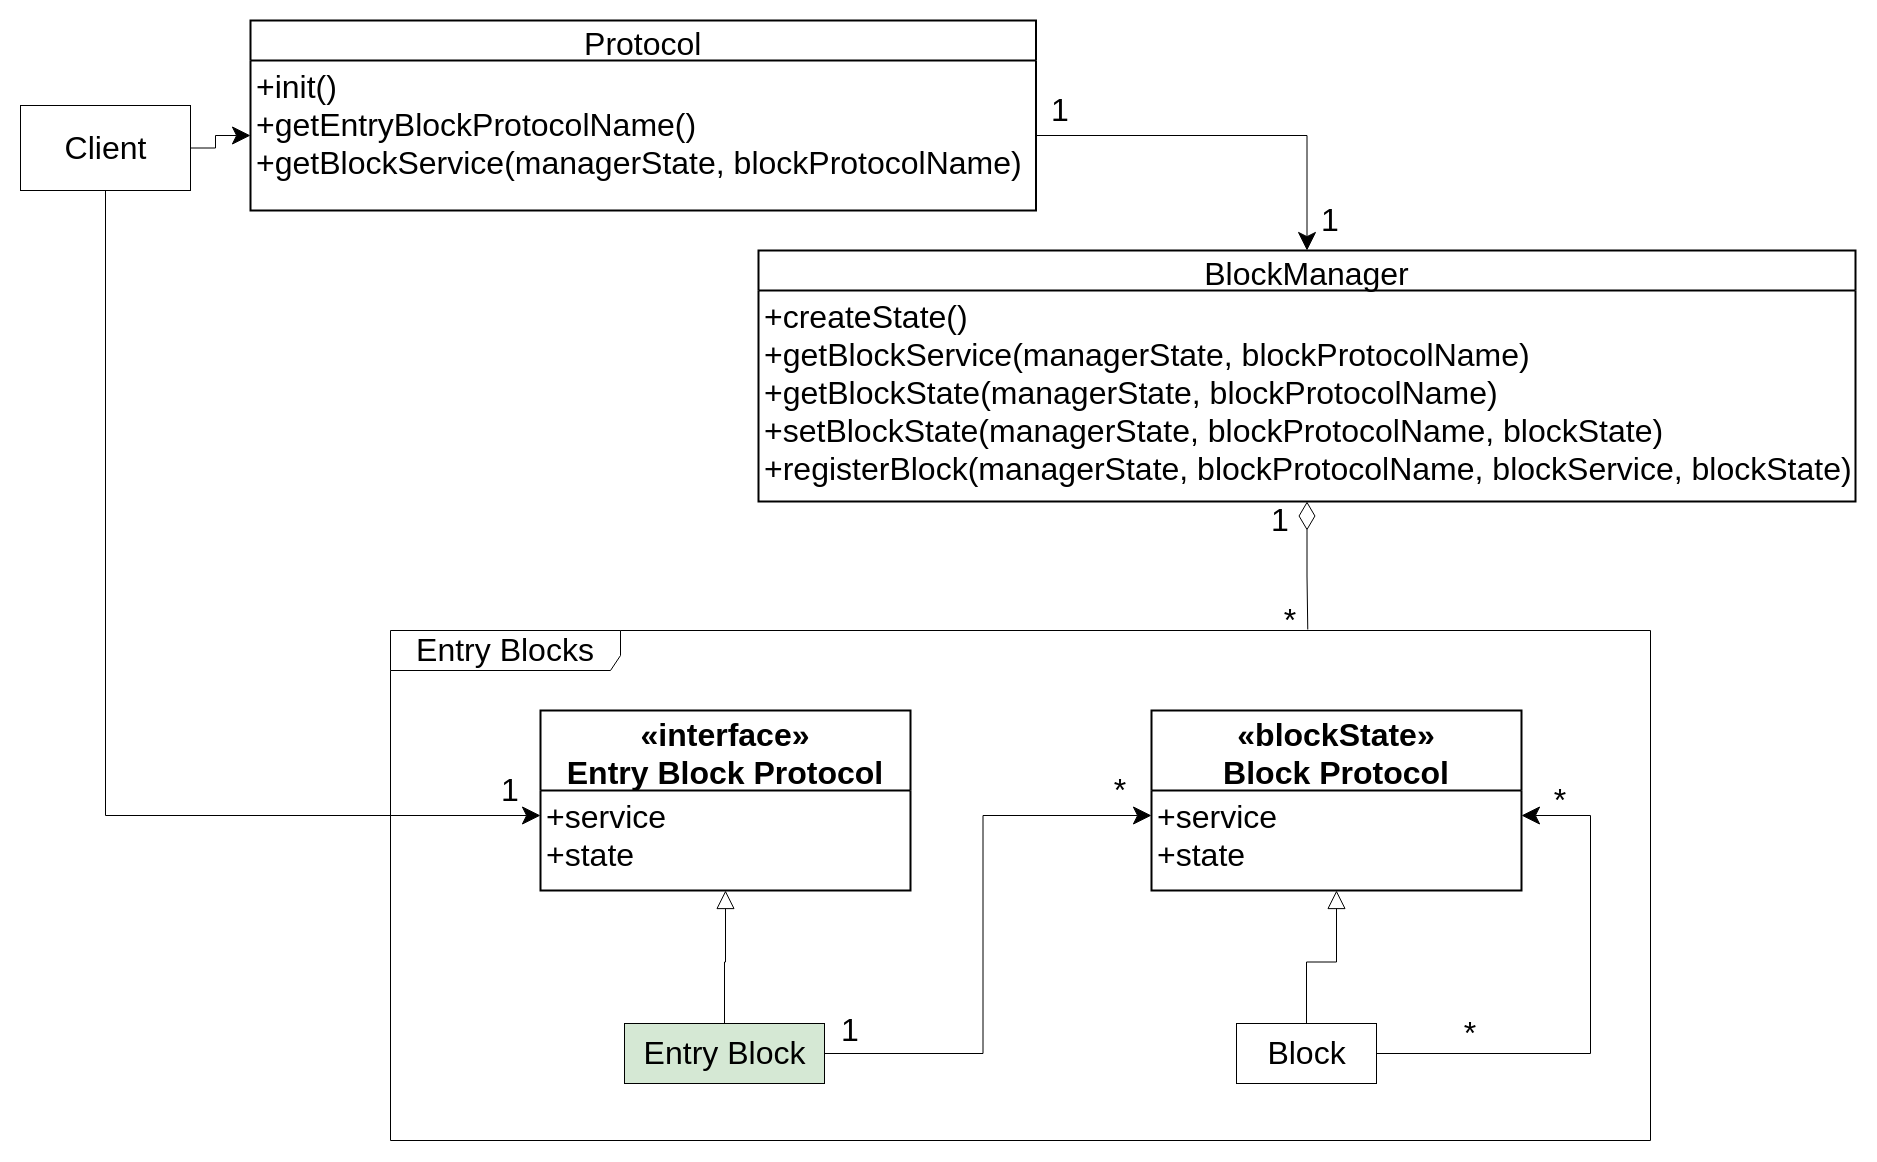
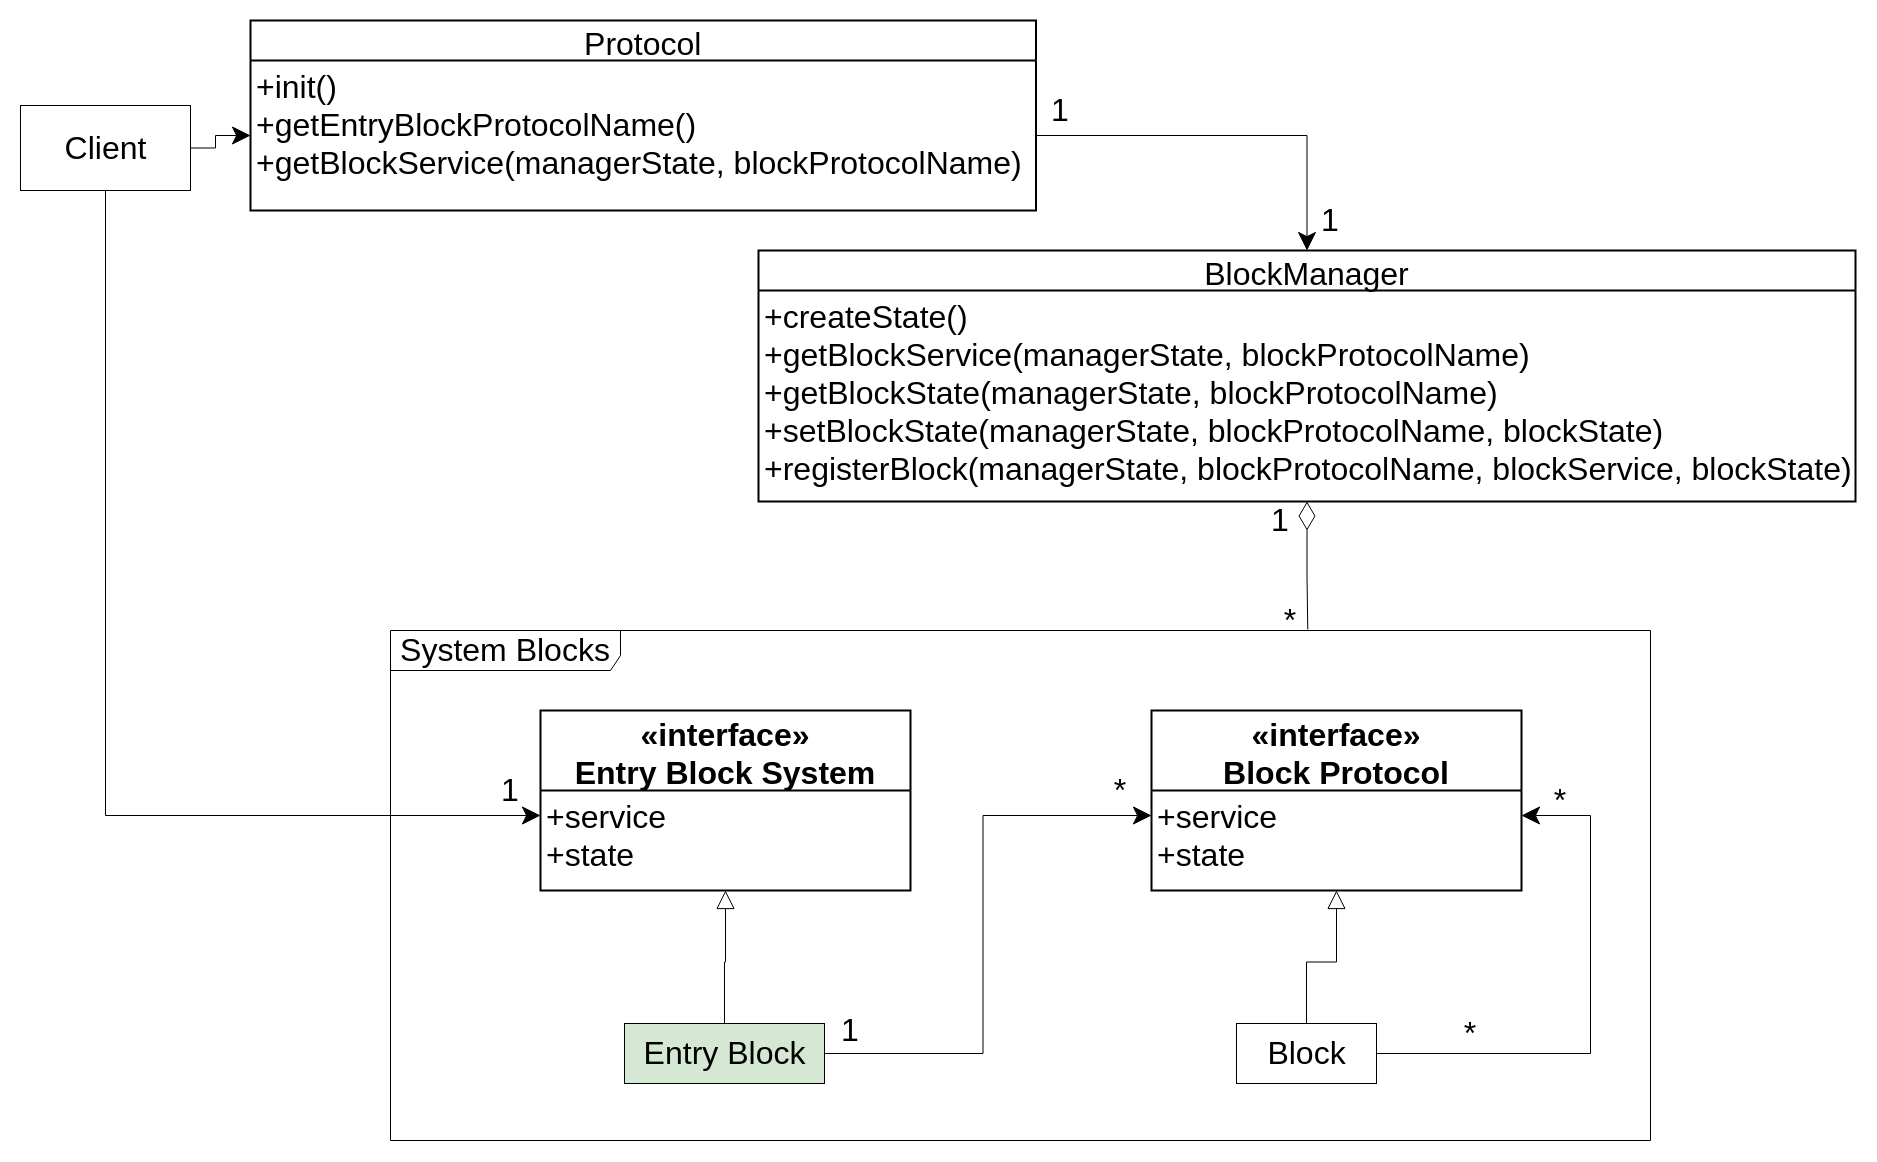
(506, 651) -> (506, 651)
(725, 735) -> (725, 735)
(1336, 735) -> (1336, 735)
